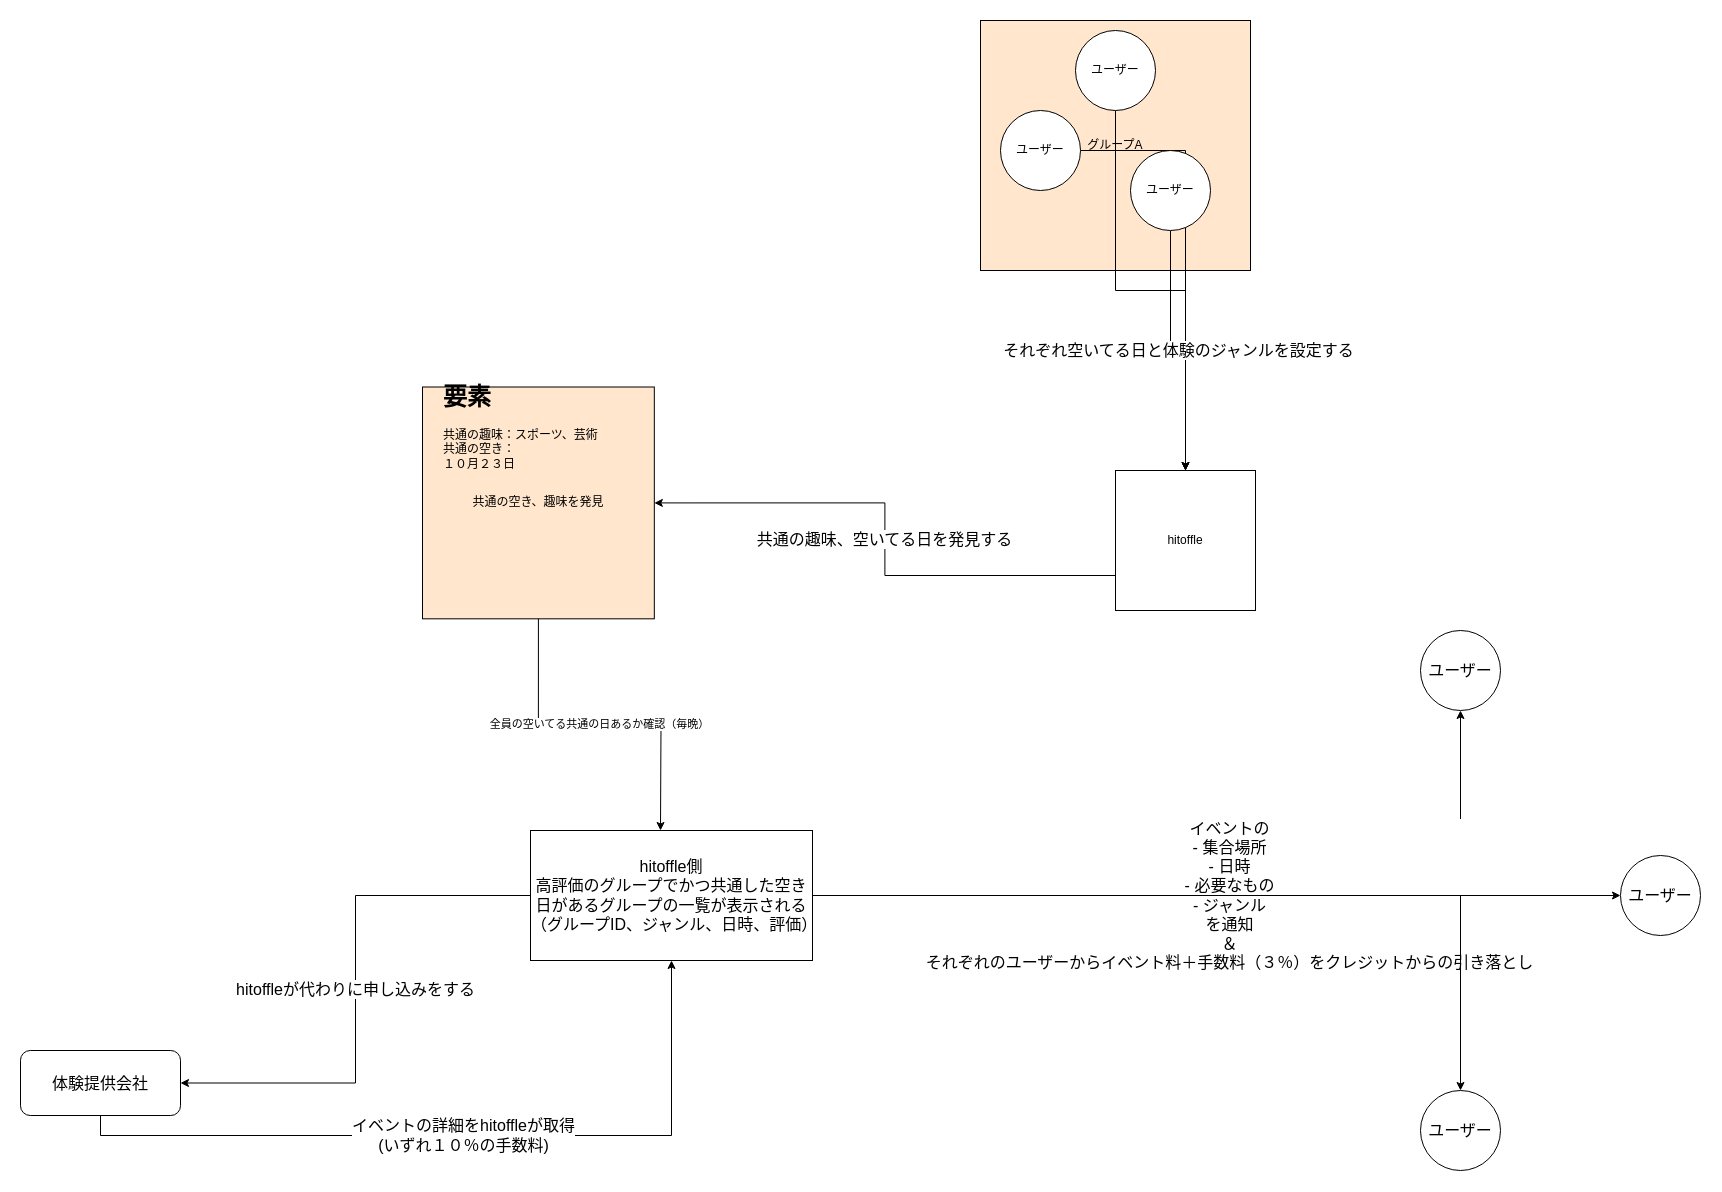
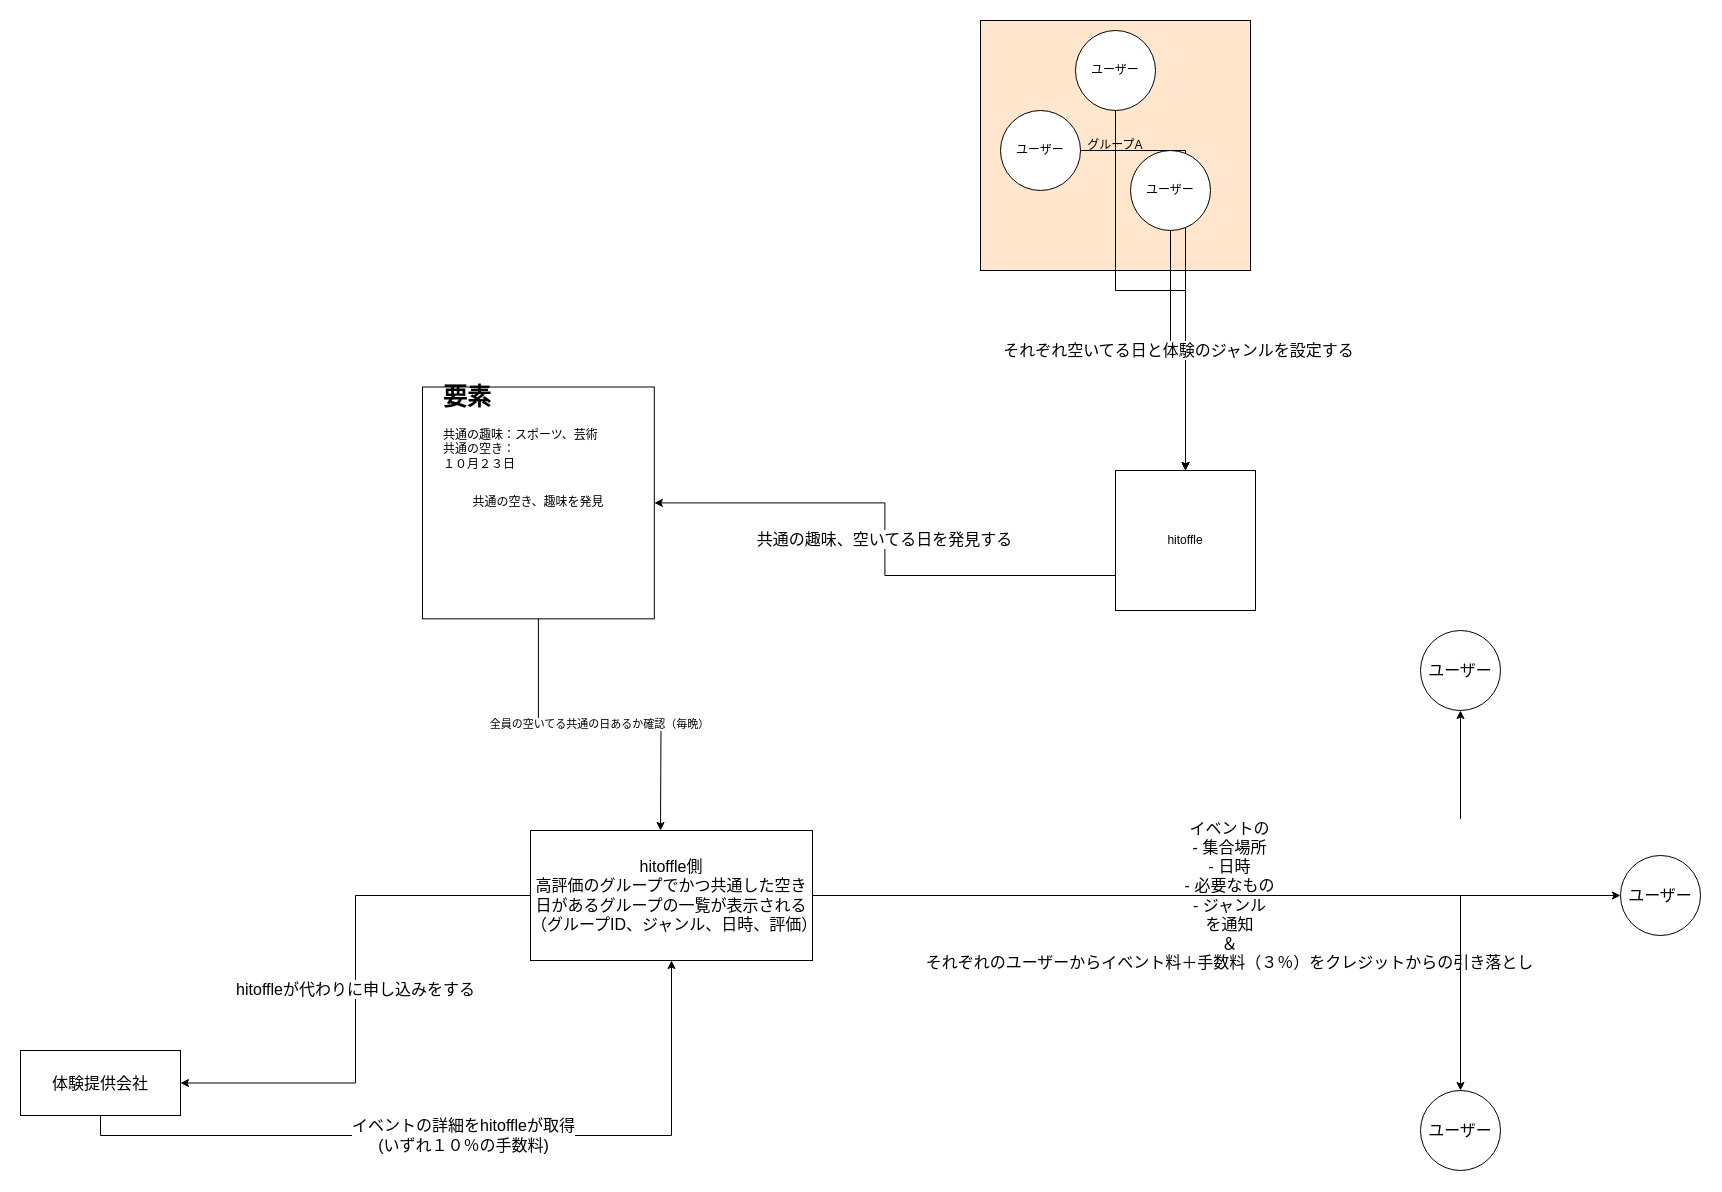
(538, 503) -> (538, 503)
(101, 1083) -> (101, 1083)
